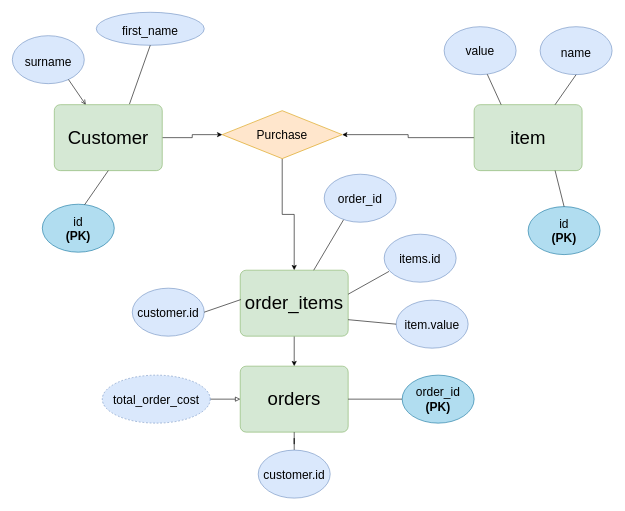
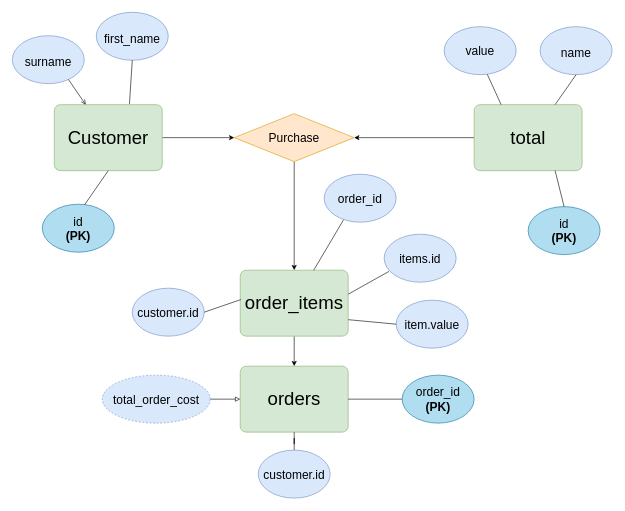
(150, 29) -> (132, 36)
(282, 135) -> (294, 138)
(528, 138) -> (528, 138)
